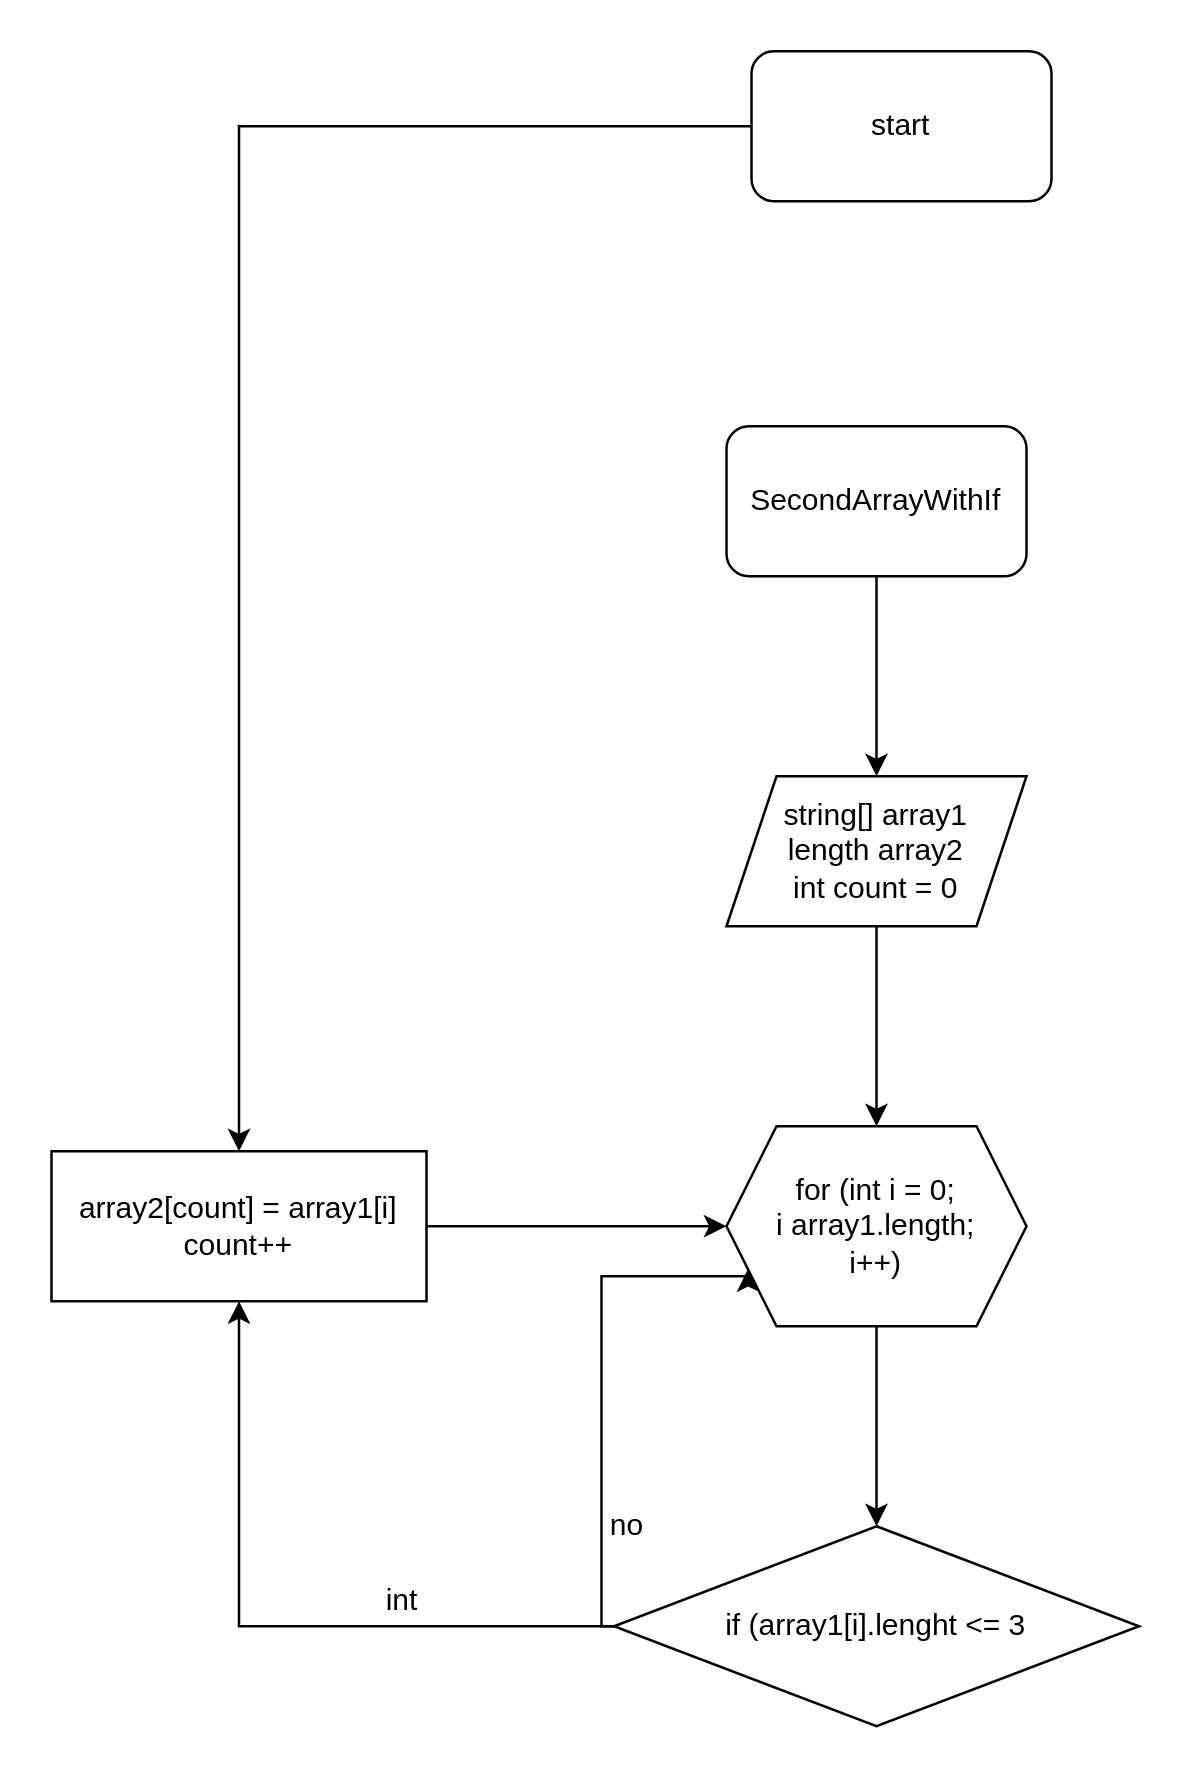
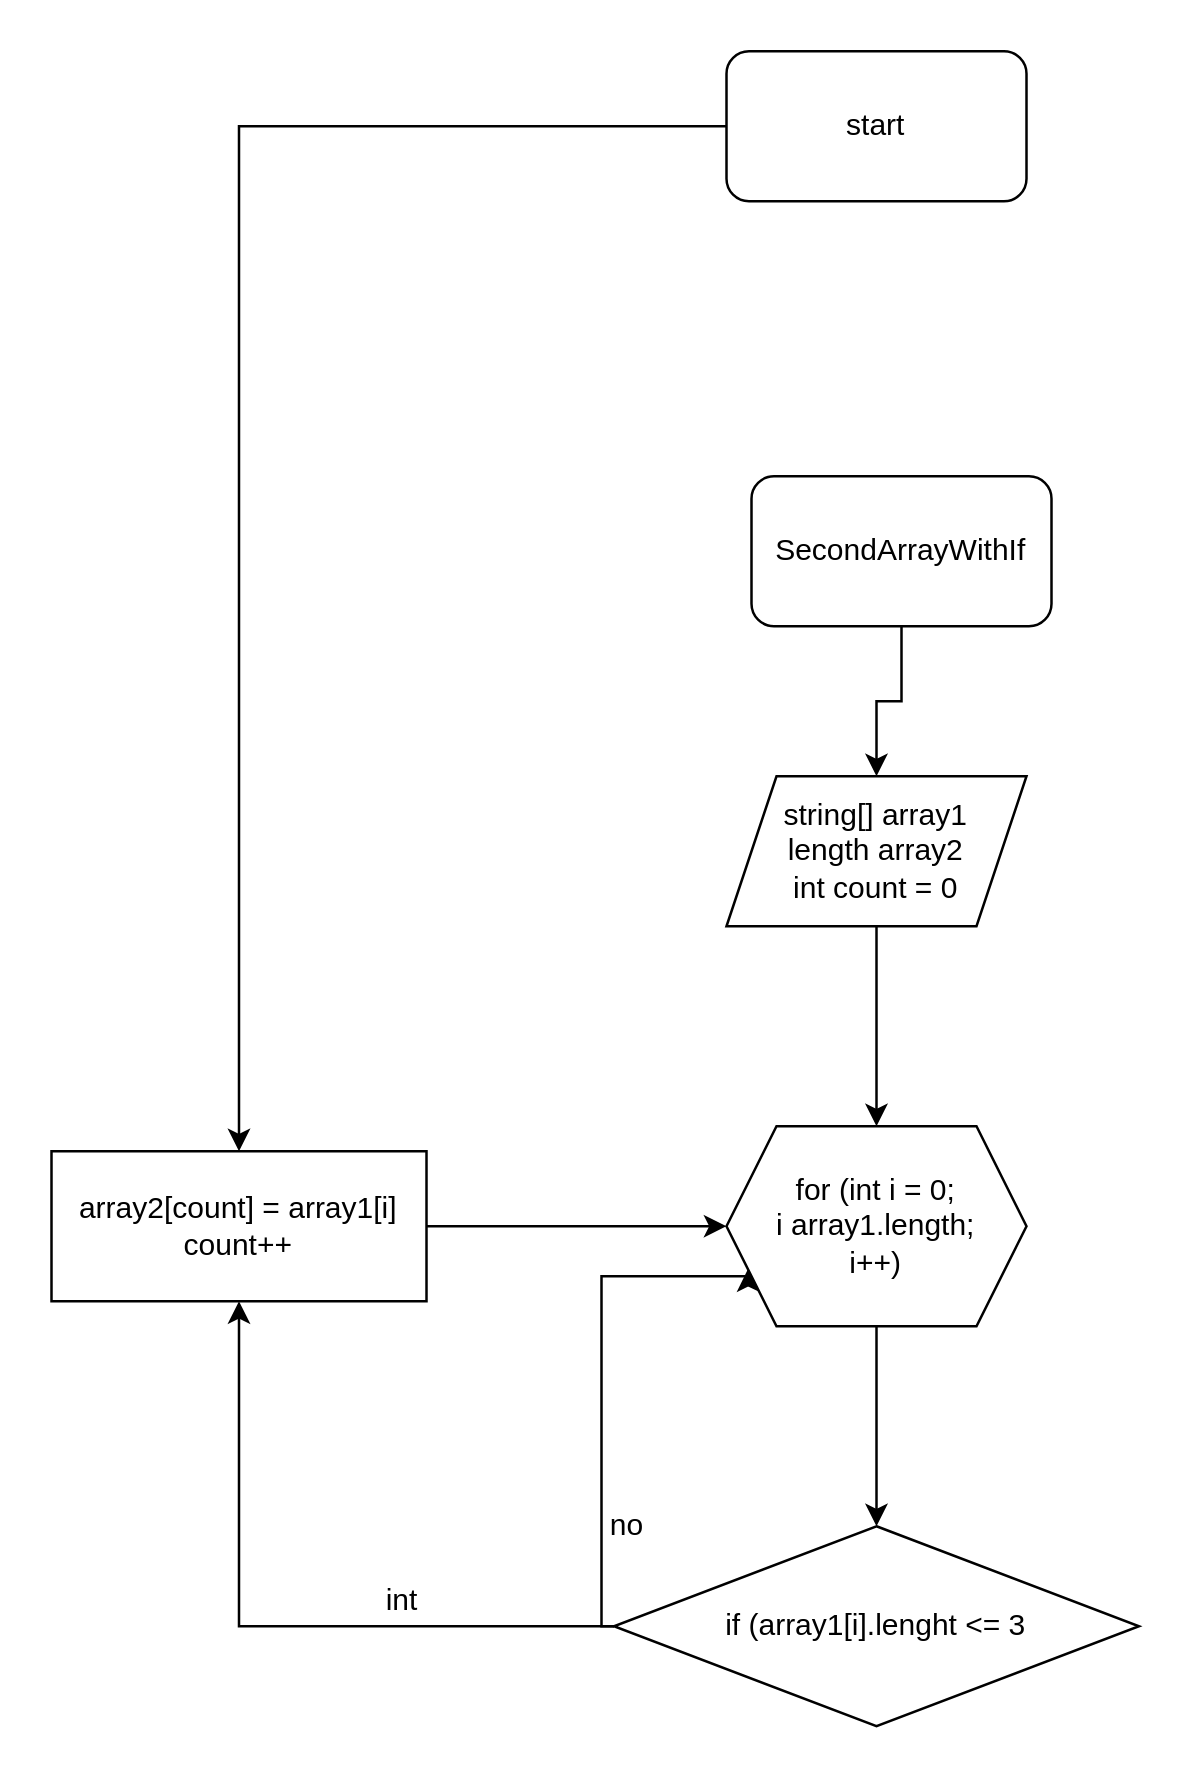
(901, 126) -> (876, 126)
(876, 501) -> (901, 551)
